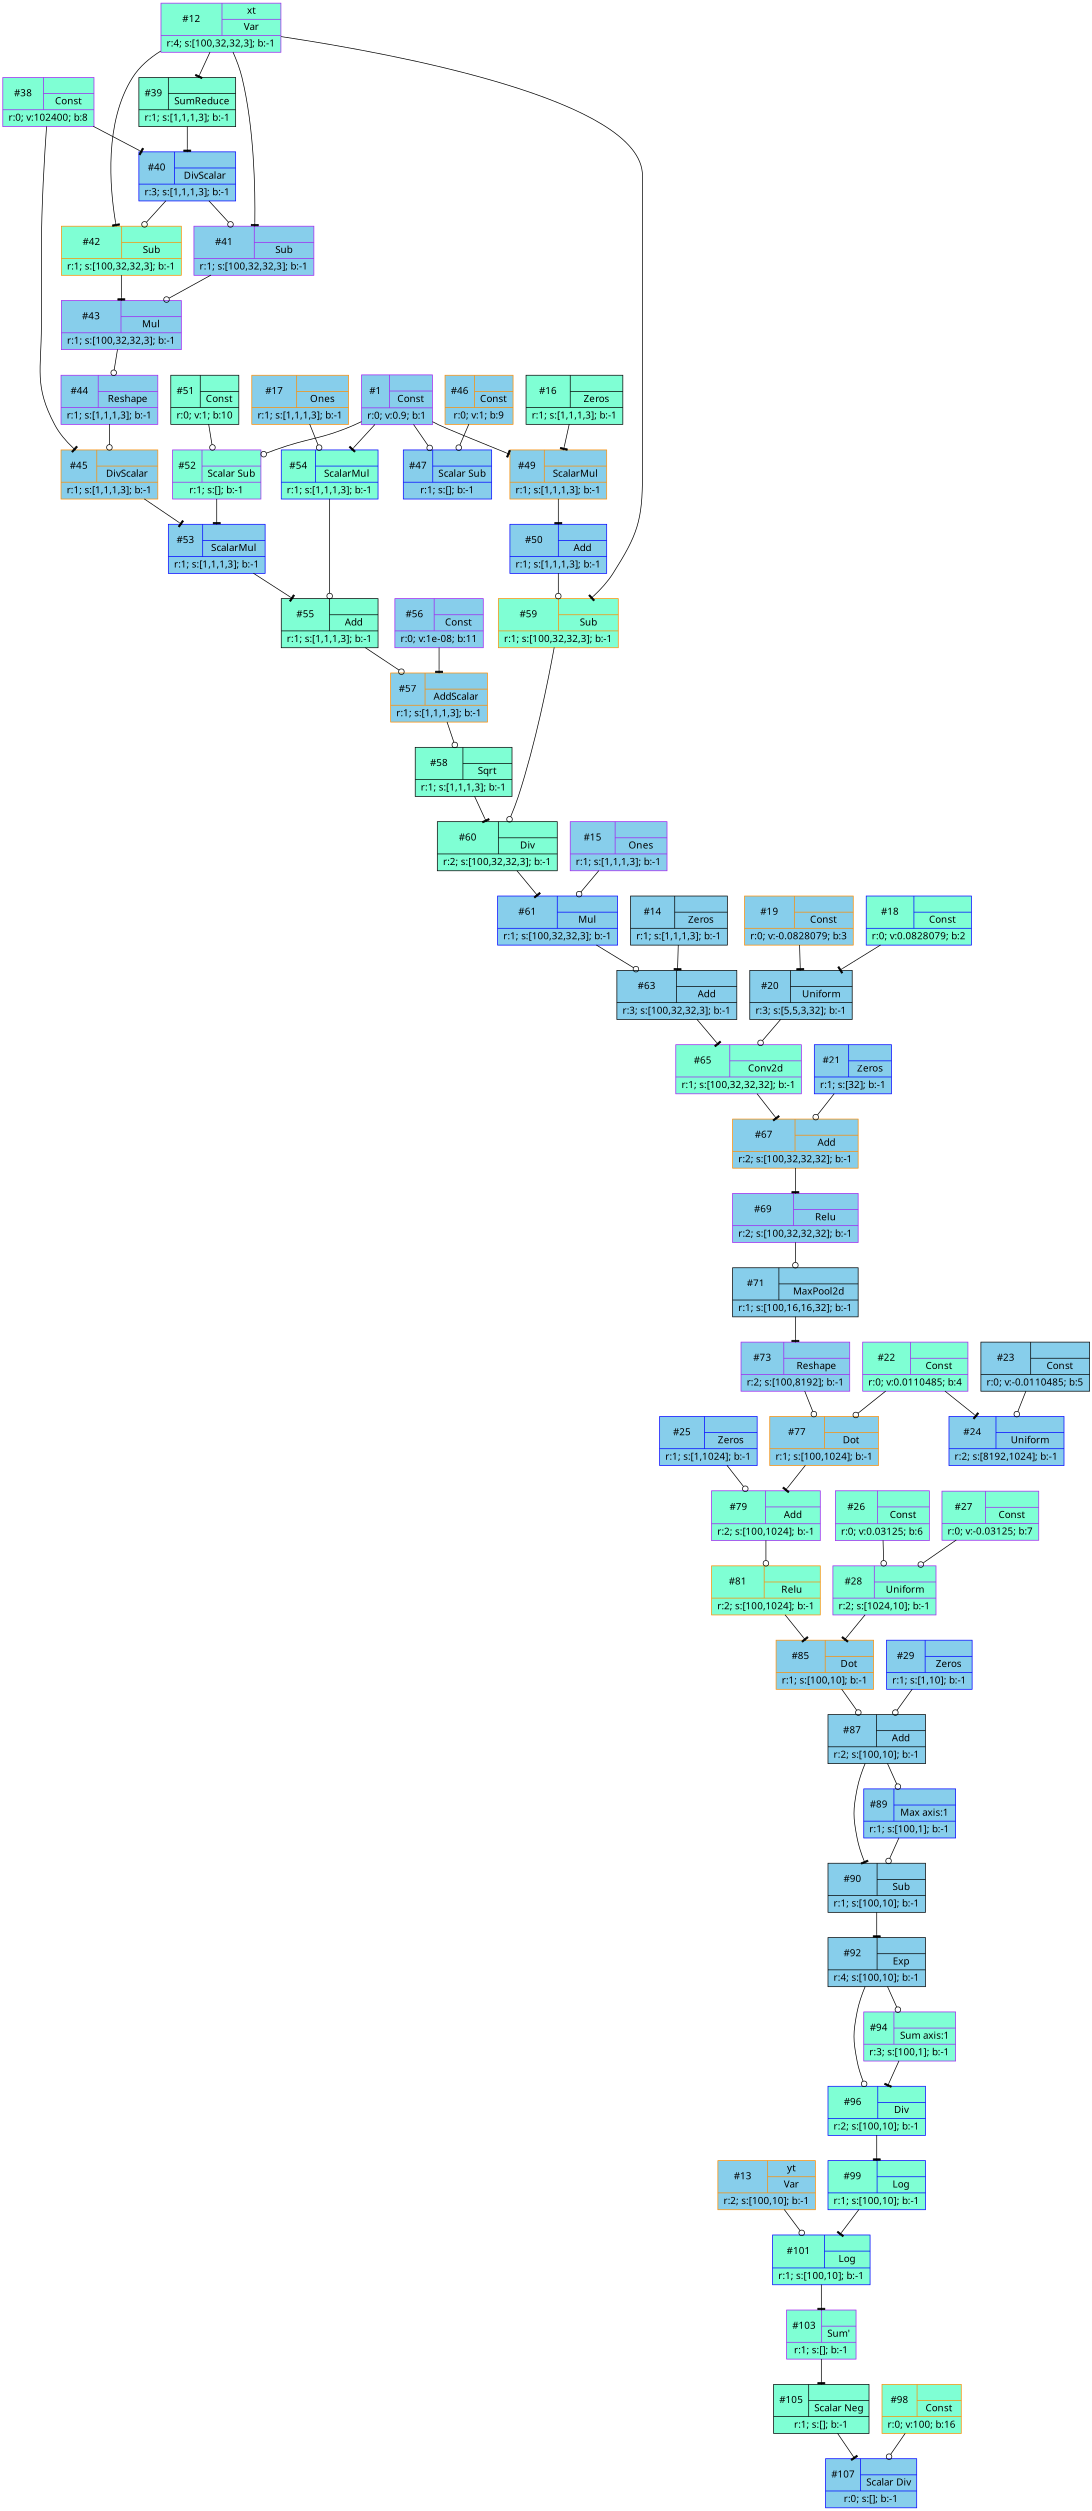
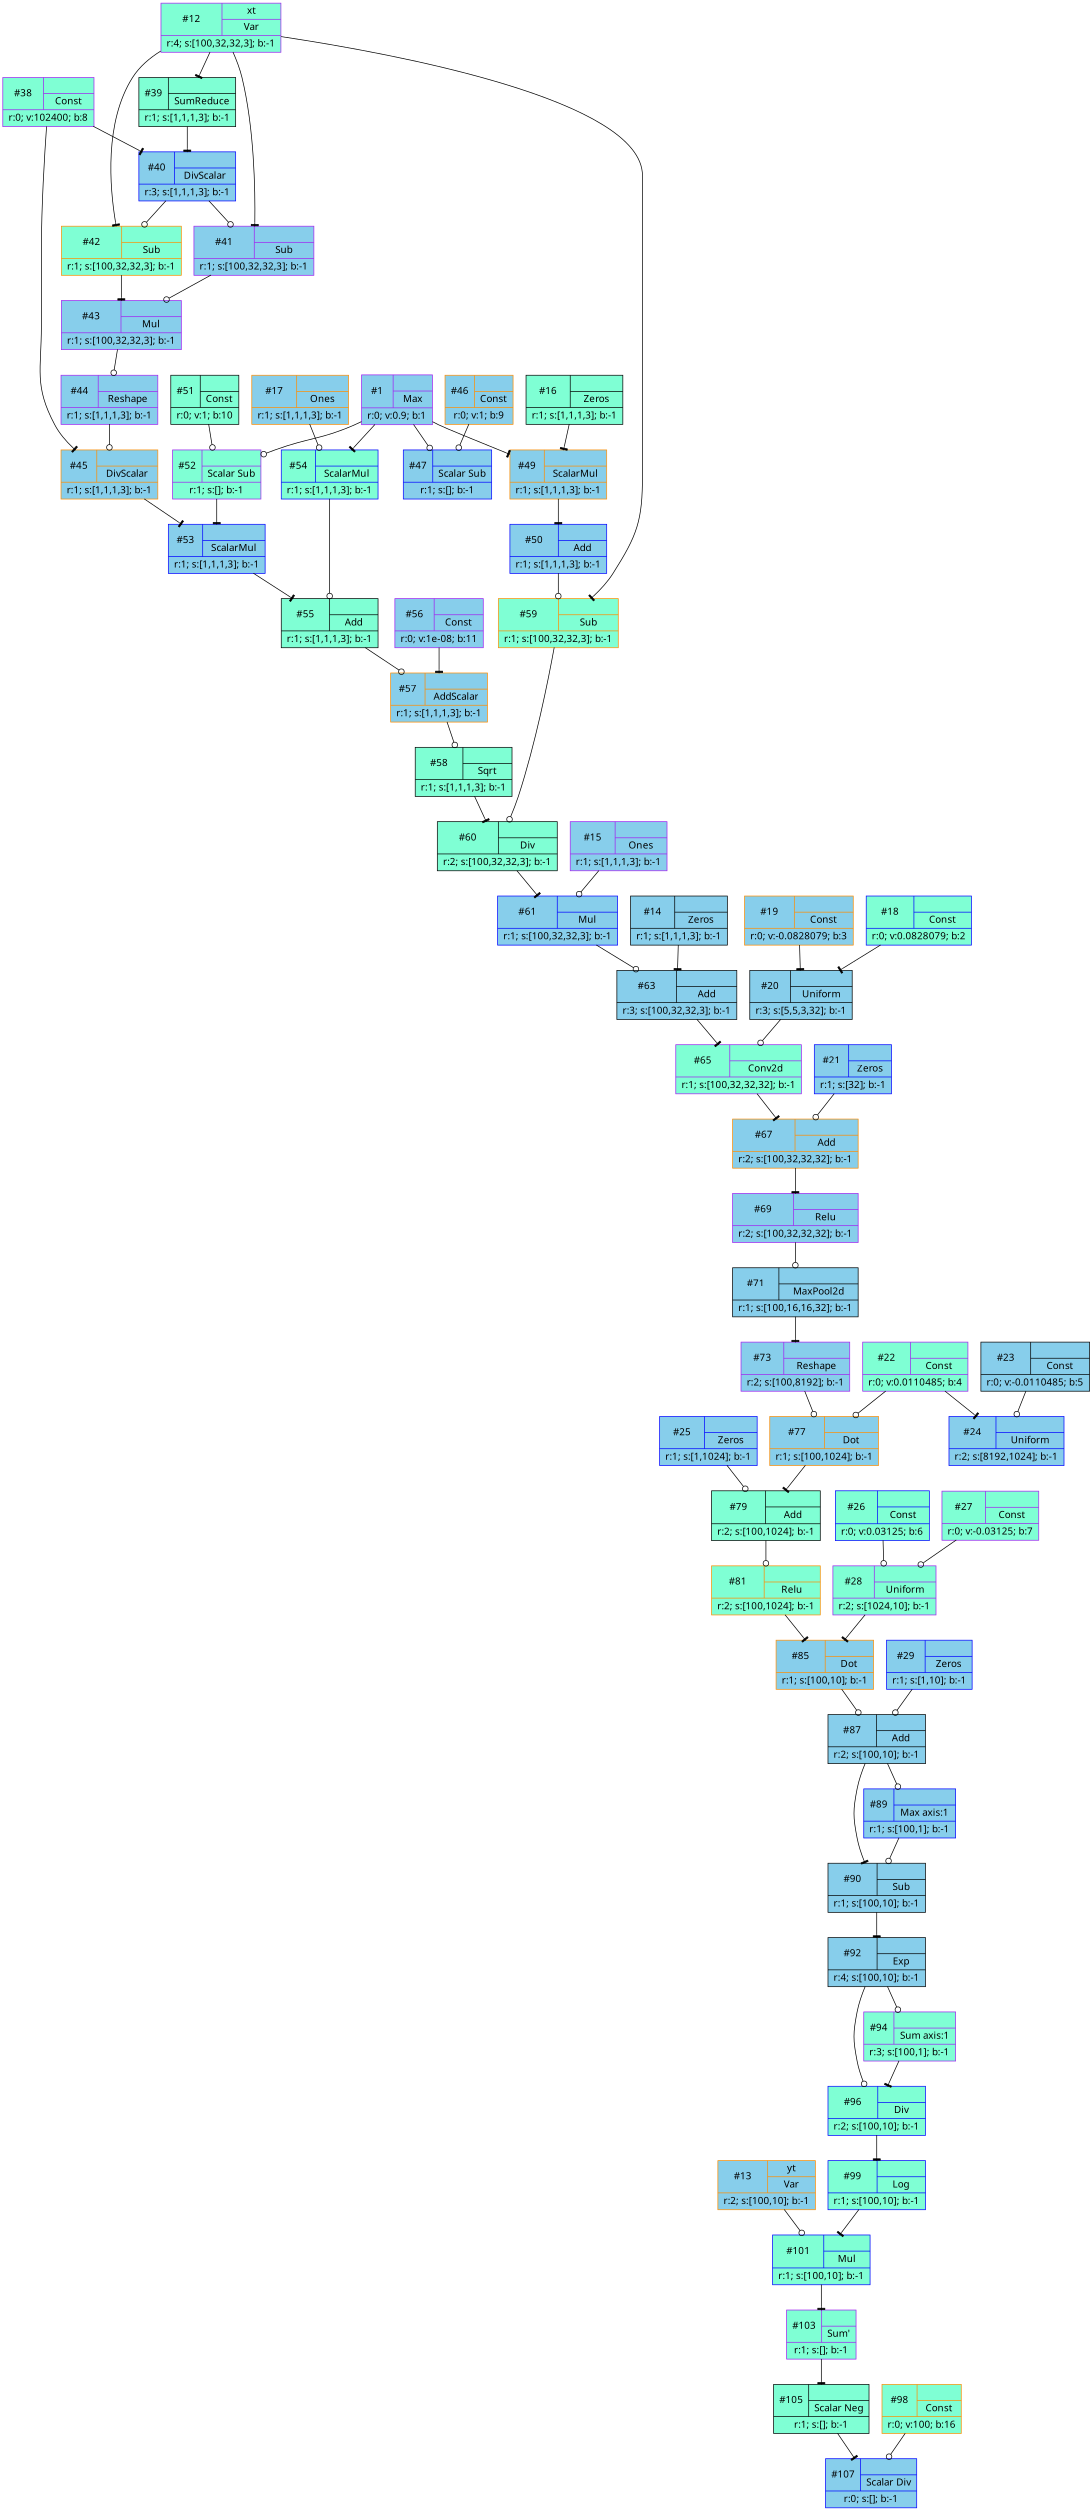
(411, 399) -> (413, 399)
(766, 1516) -> (766, 1516)
(882, 1516) -> (882, 1516)
(847, 2259) -> (847, 2259)
